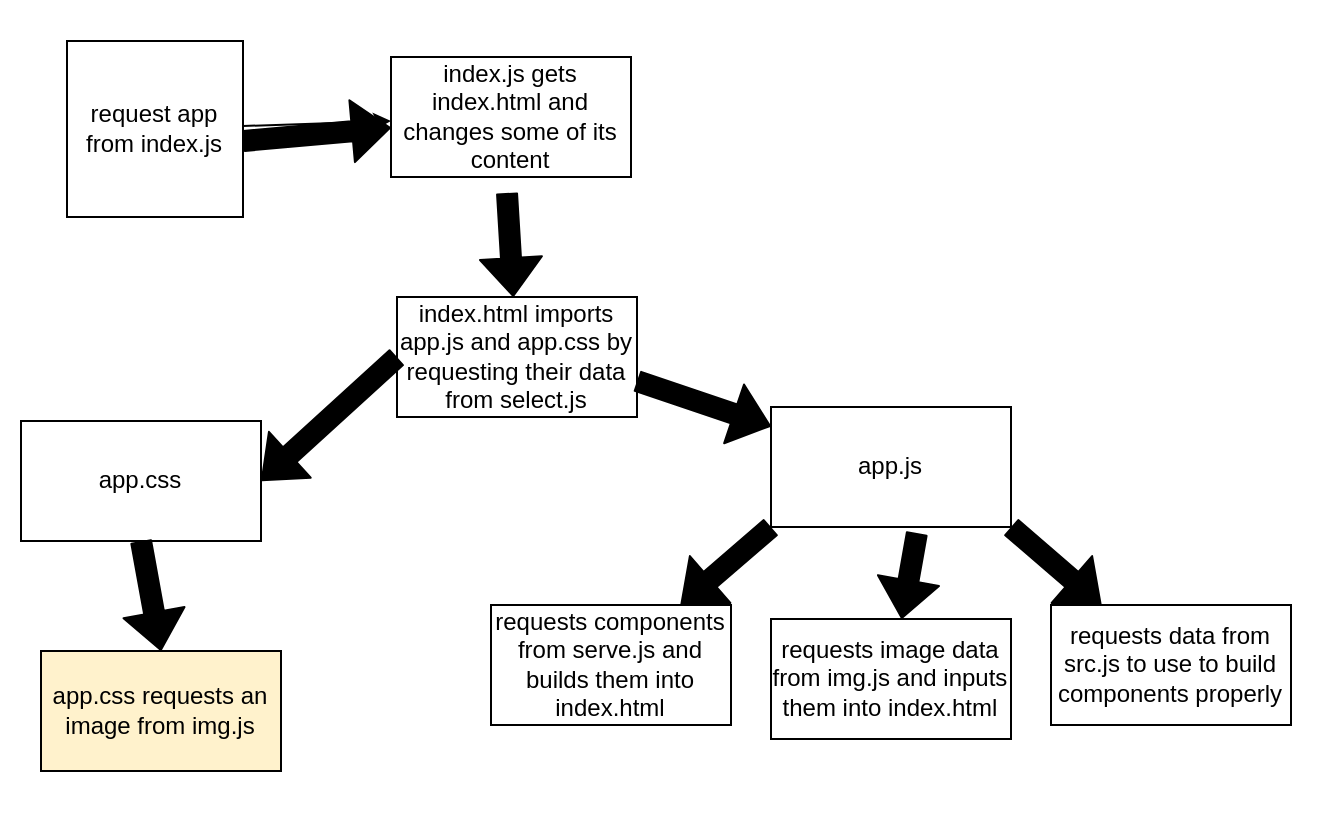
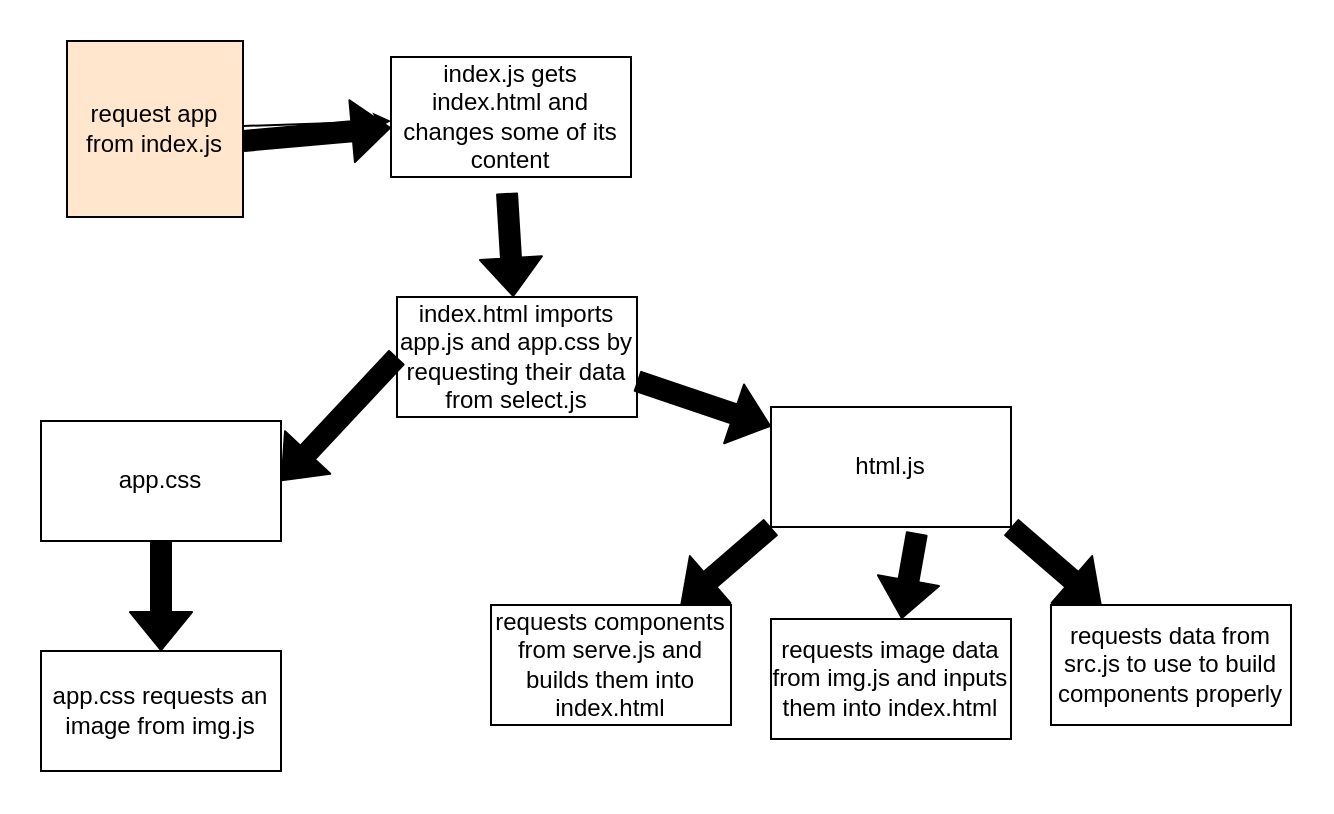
(155, 129) -> (155, 129)
(891, 467) -> (891, 467)
(141, 481) -> (161, 481)
(161, 711) -> (161, 711)
